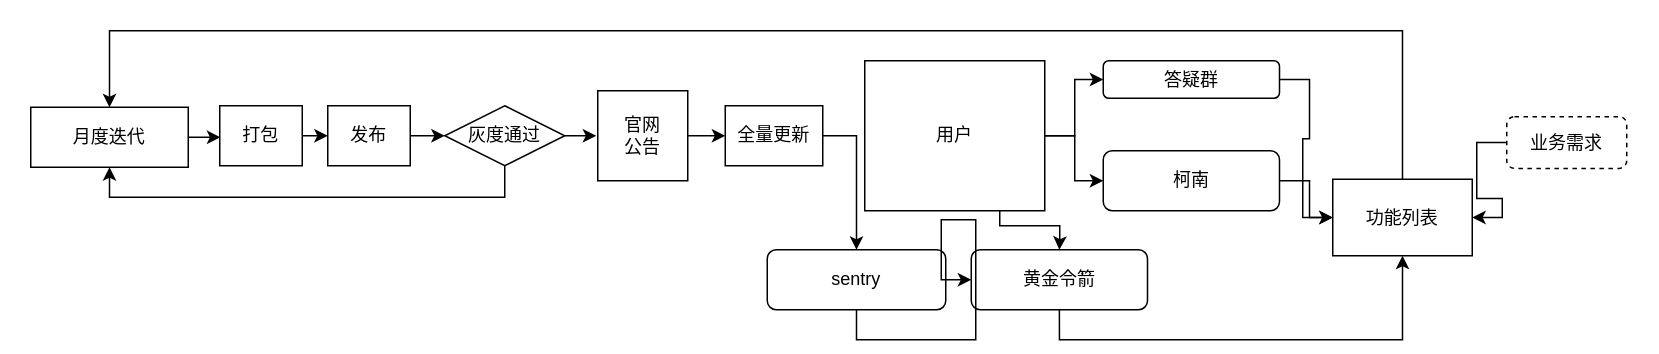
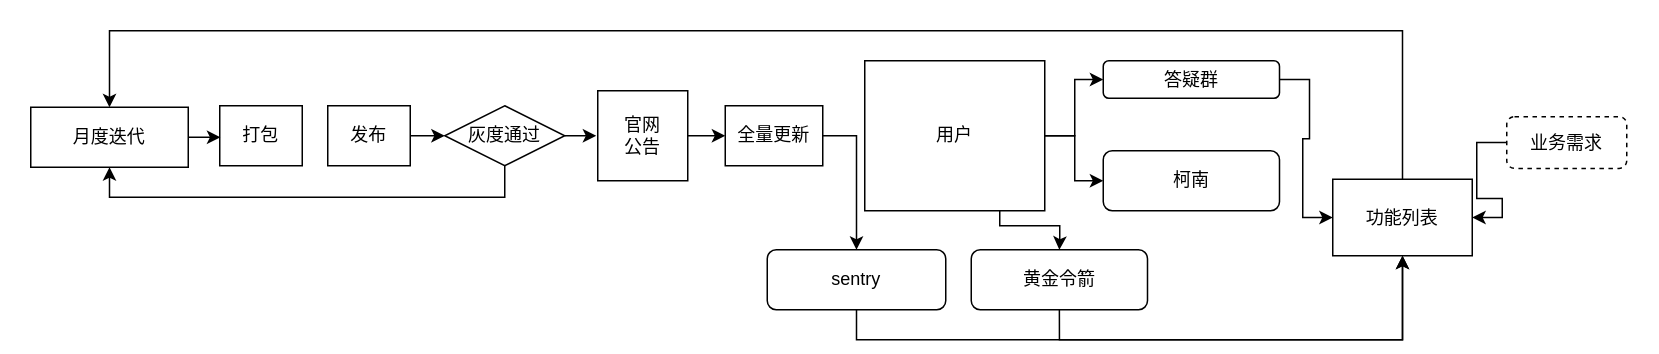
(310, 136) -> none
(1310, 183) -> none
(976, 225) -> (1016, 340)
